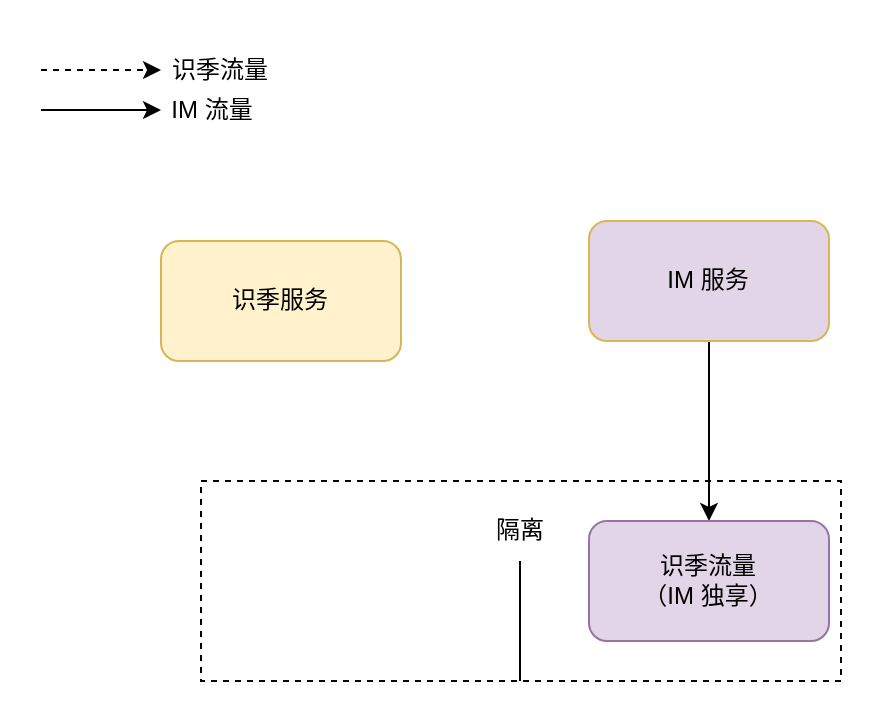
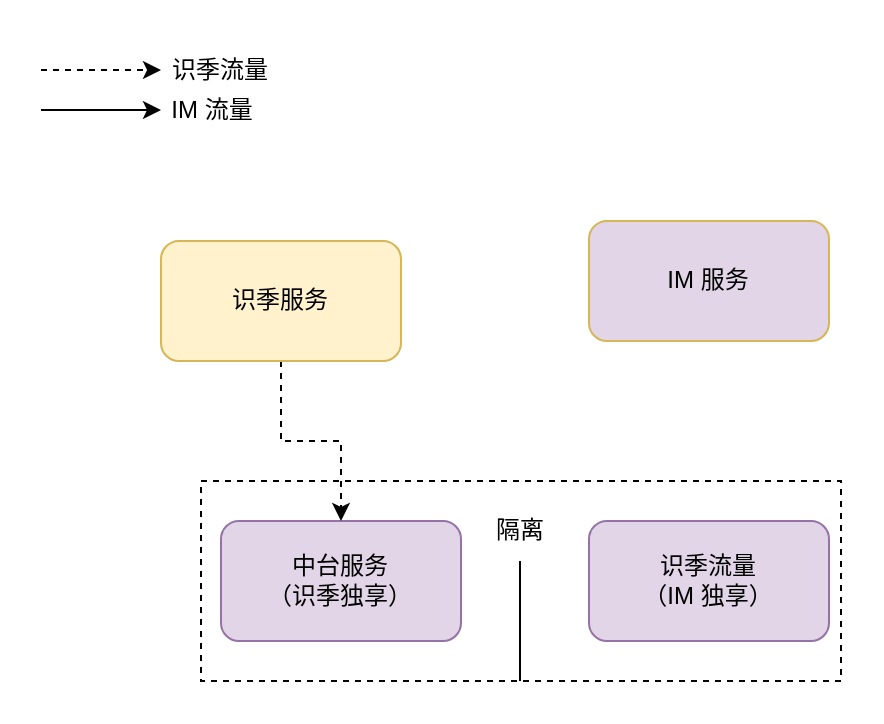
(709, 424) -> none
none -> (304, 441)
none -> (341, 581)
